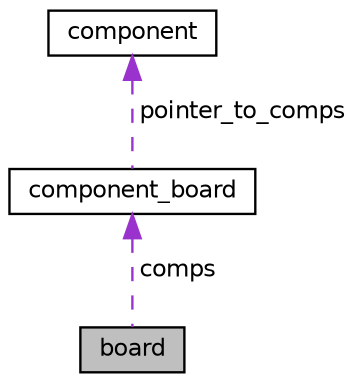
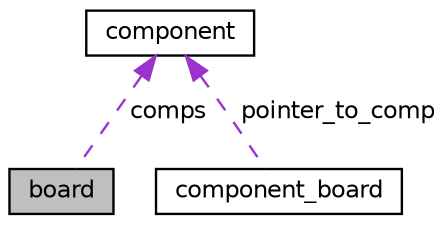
(240, 112) -> (334, 112)
(132, 283) -> (109, 122)
